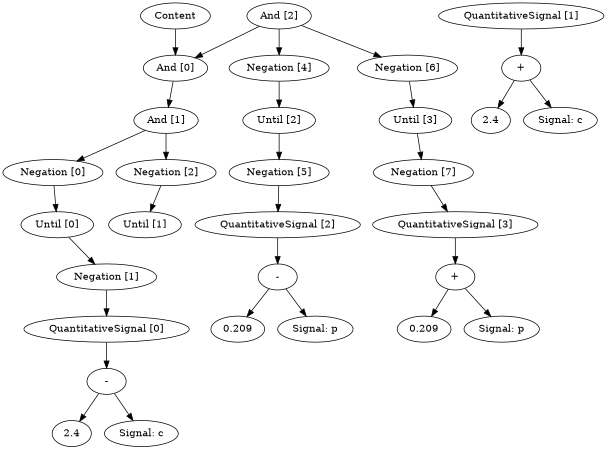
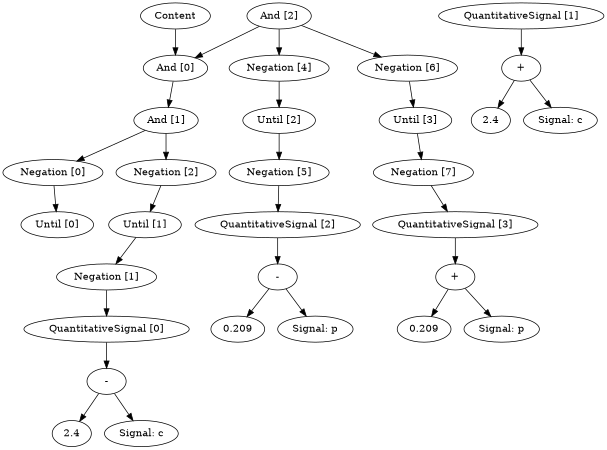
(79, 248) -> (128, 248)
